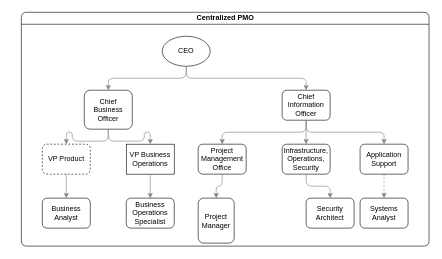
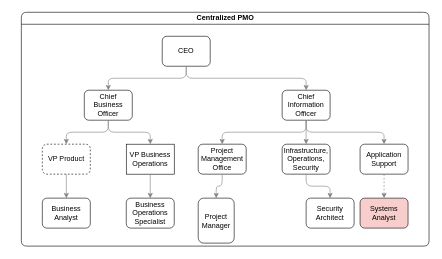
(186, 51) -> (186, 51)
(108, 110) -> (108, 105)
(384, 213) -> (384, 213)
